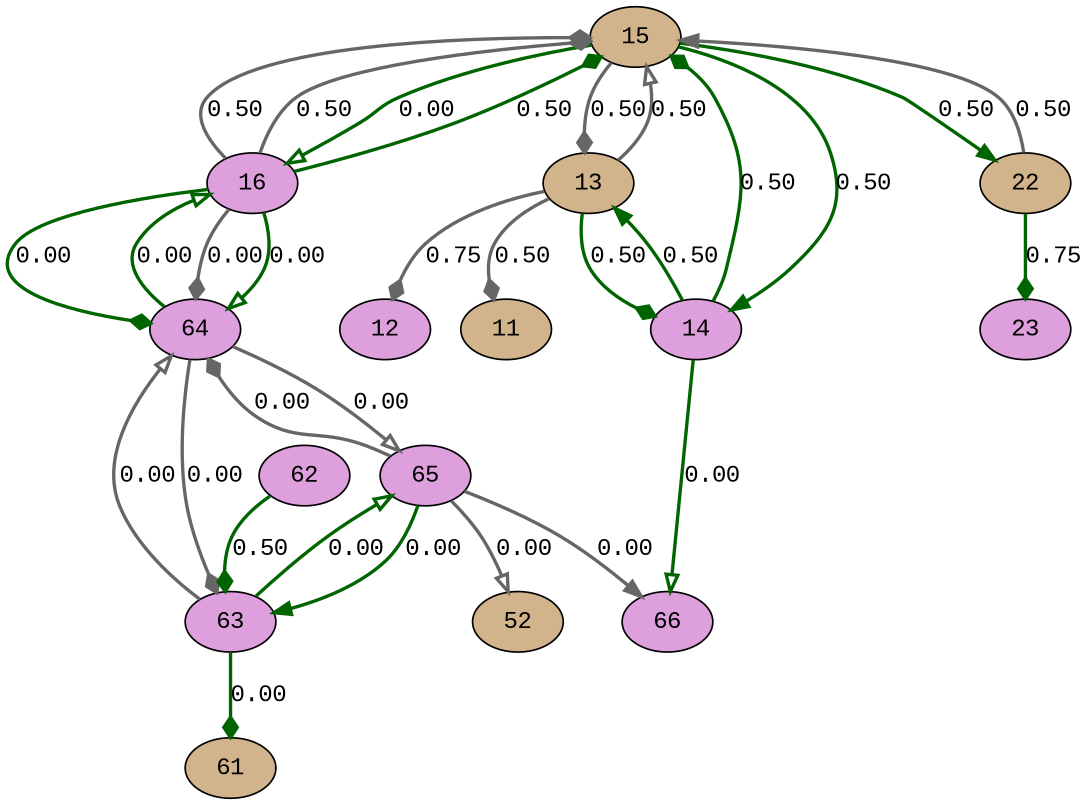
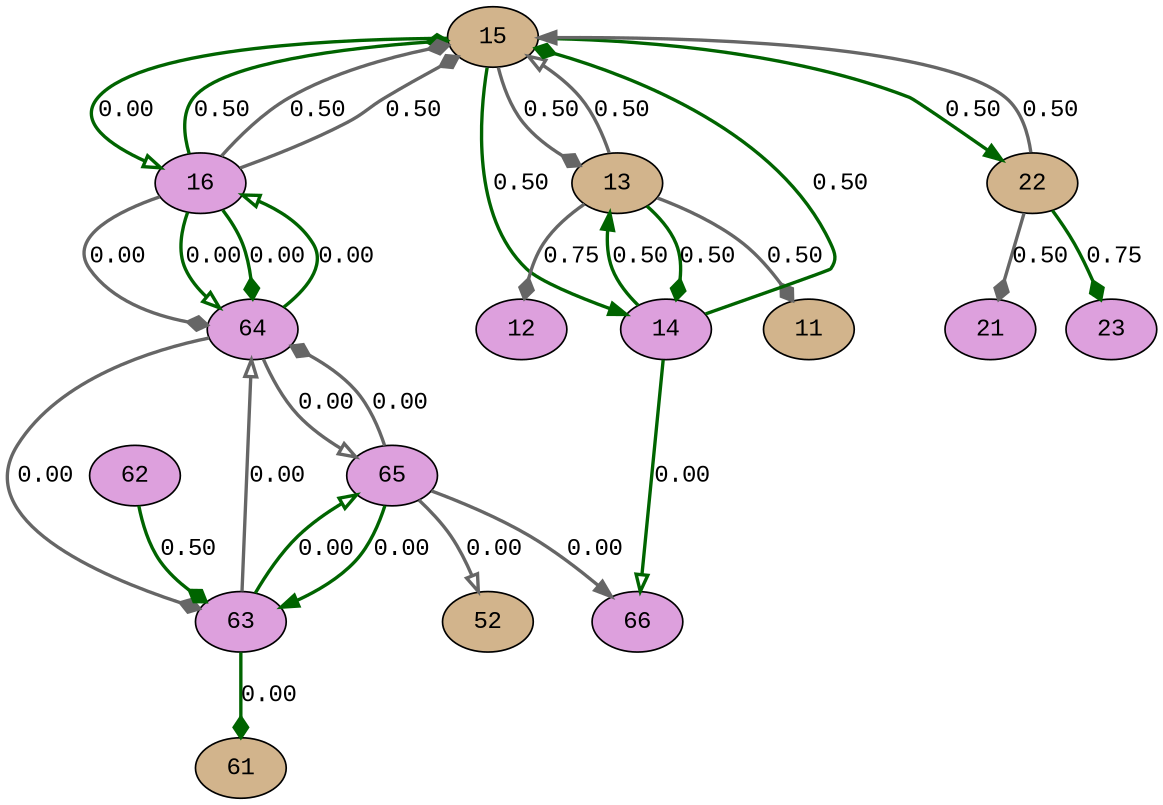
none -> (990, 329)
